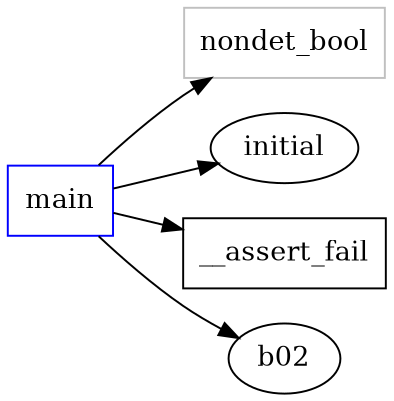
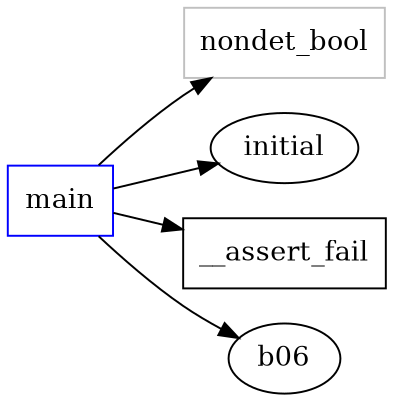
(284, 359) -> (284, 359)
